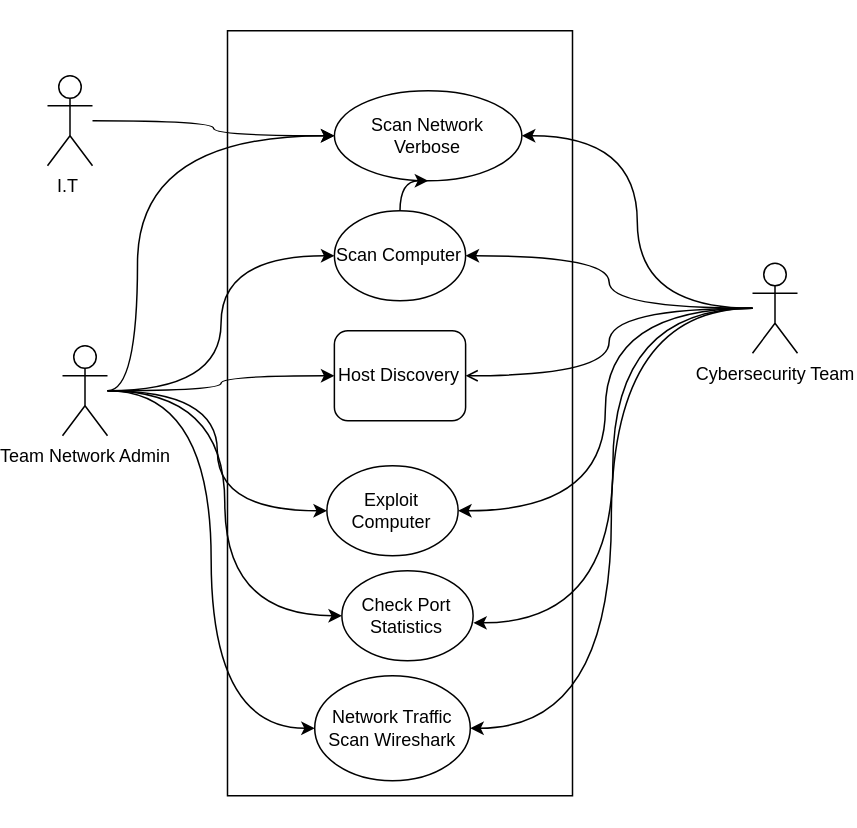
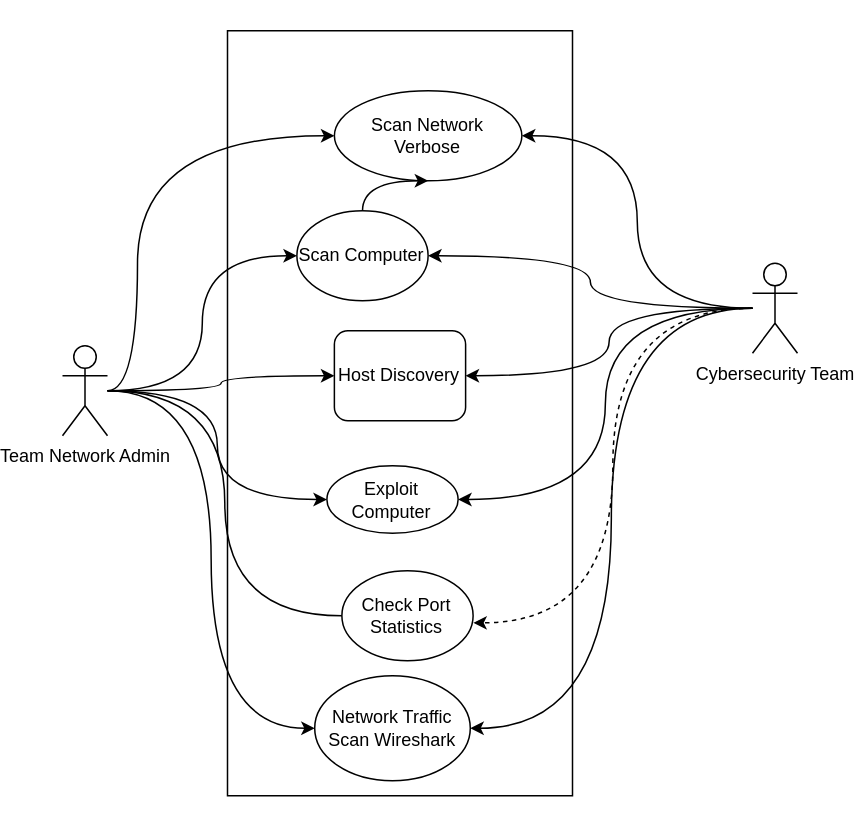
(70, 121) -> none
(188, 123) -> none
(400, 256) -> (362, 256)
(474, 376) -> (477, 376)
(392, 511) -> (392, 500)
(571, 593) -> (571, 593)
(266, 599) -> (271, 600)
